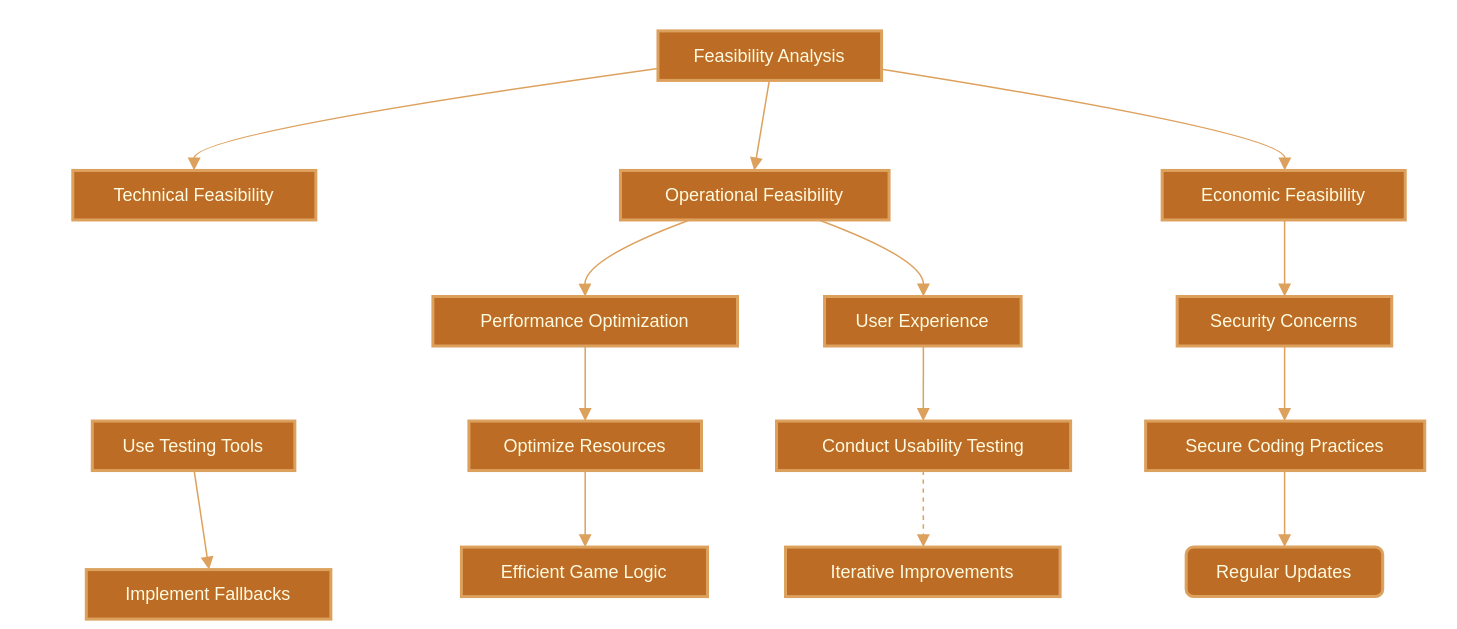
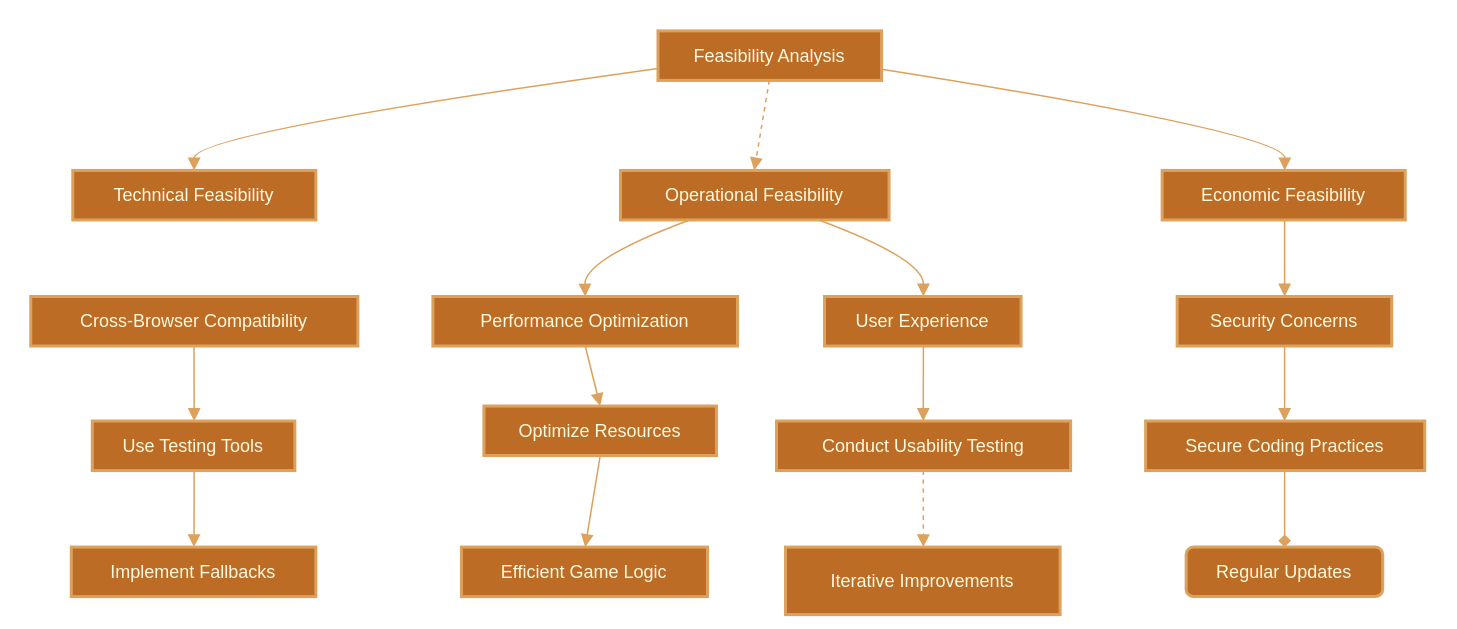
(762, 122) -> (762, 122)
none -> (194, 321)
none -> (194, 378)
(585, 446) -> (600, 431)
(1284, 533) -> (1284, 533)
(923, 572) -> (923, 581)
(209, 594) -> (194, 572)
